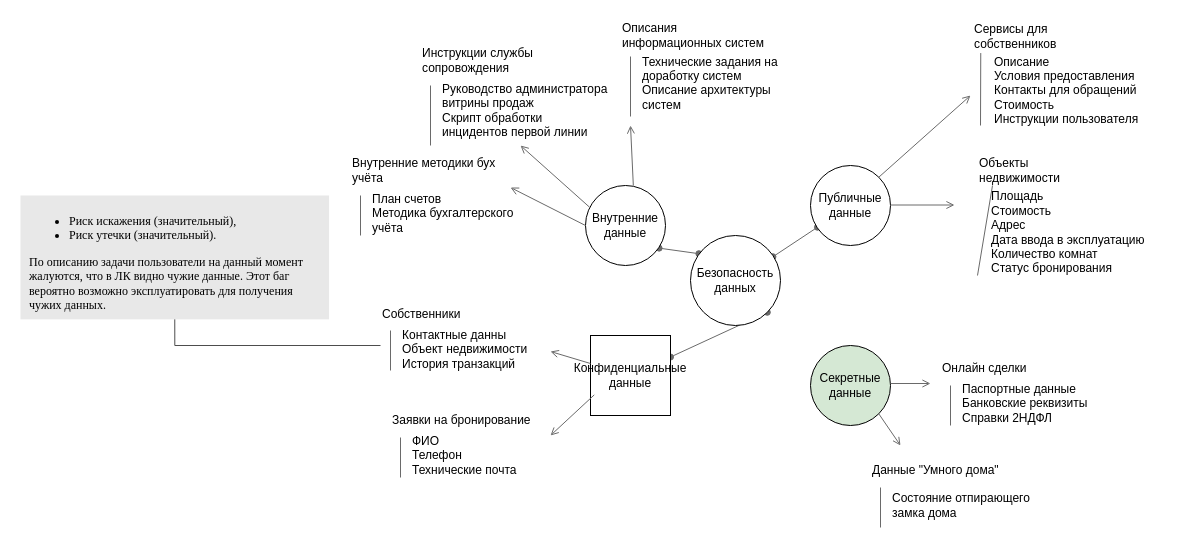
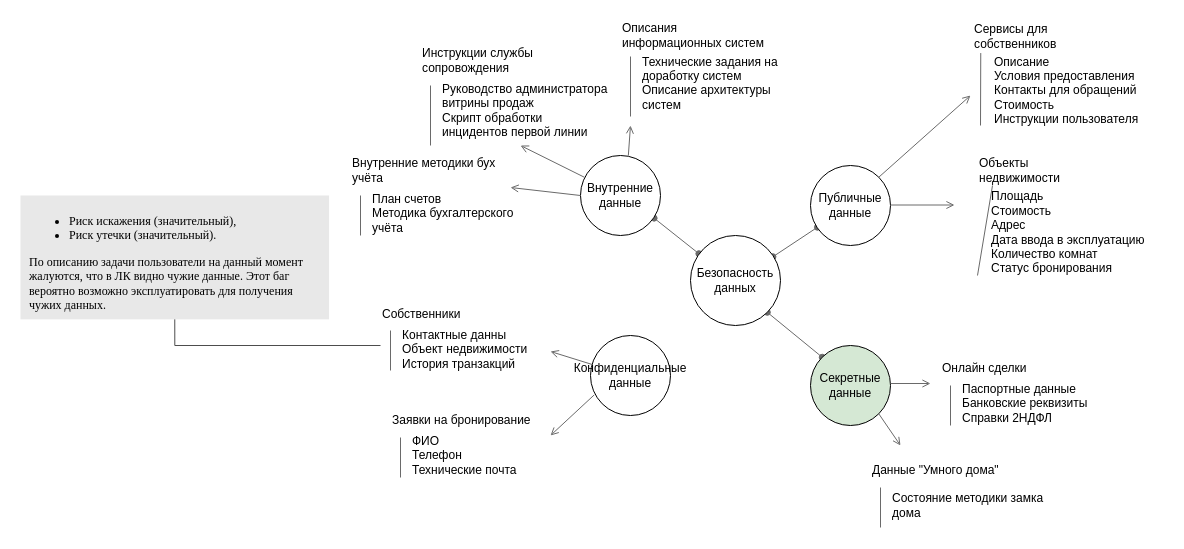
(626, 226) -> (621, 196)
(706, 341) -> (795, 335)
(631, 376) -> (631, 376)
(977, 506) -> (977, 506)
